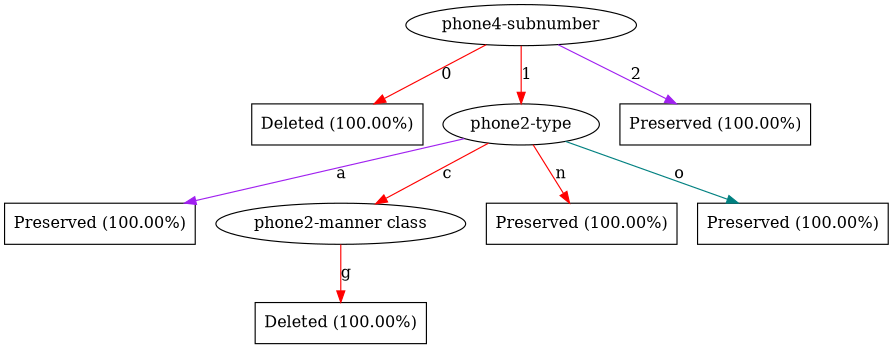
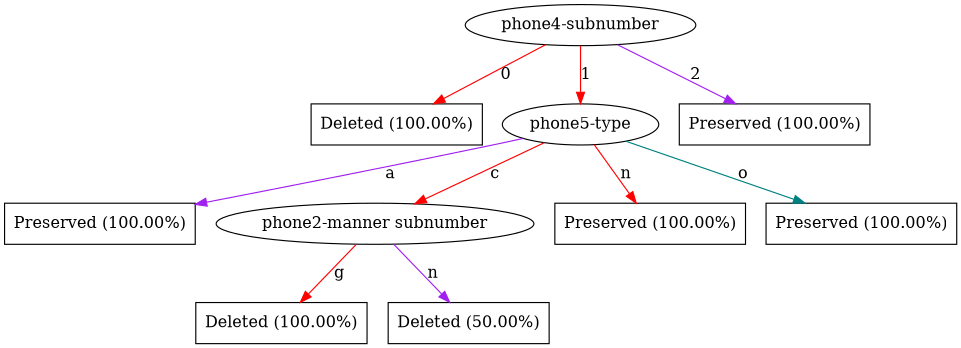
(521, 124) -> (581, 124)
(341, 224) -> (375, 224)
none -> (469, 323)
